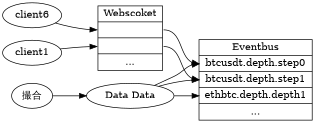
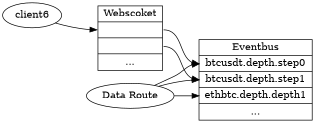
(32, 53) -> none
(32, 96) -> none
(130, 96) -> (130, 96)
